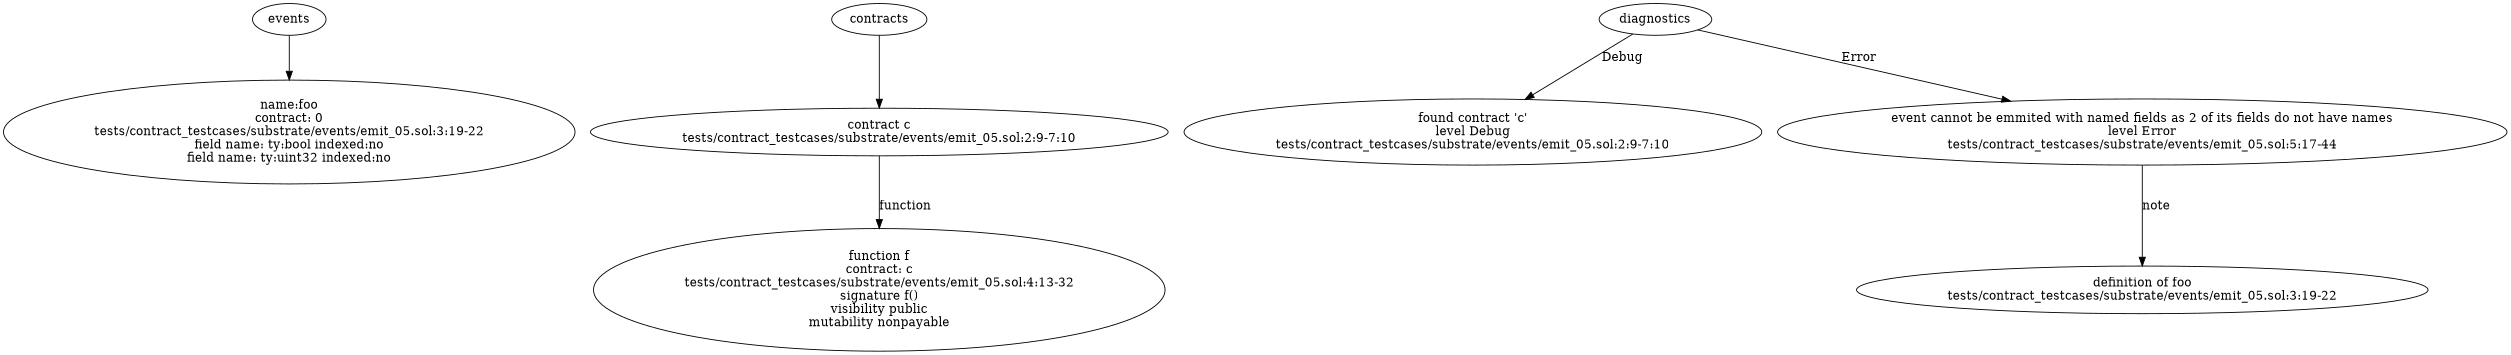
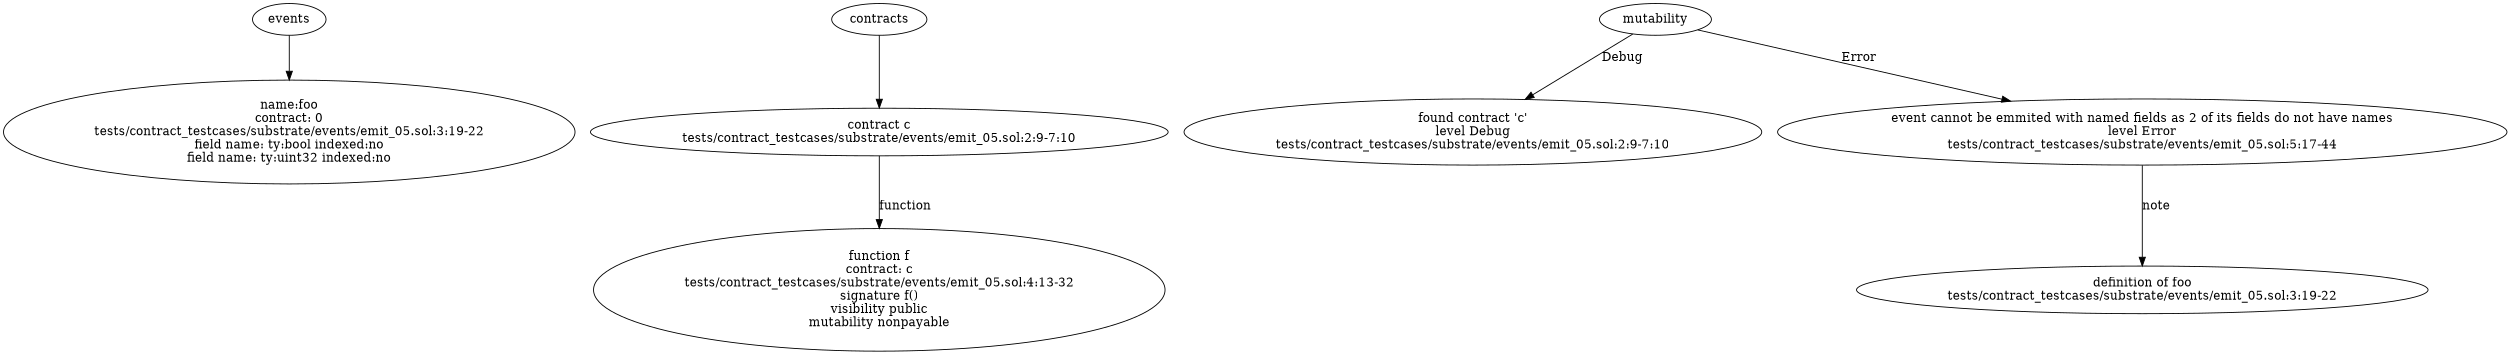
(1655, 19) -> (1655, 19)
